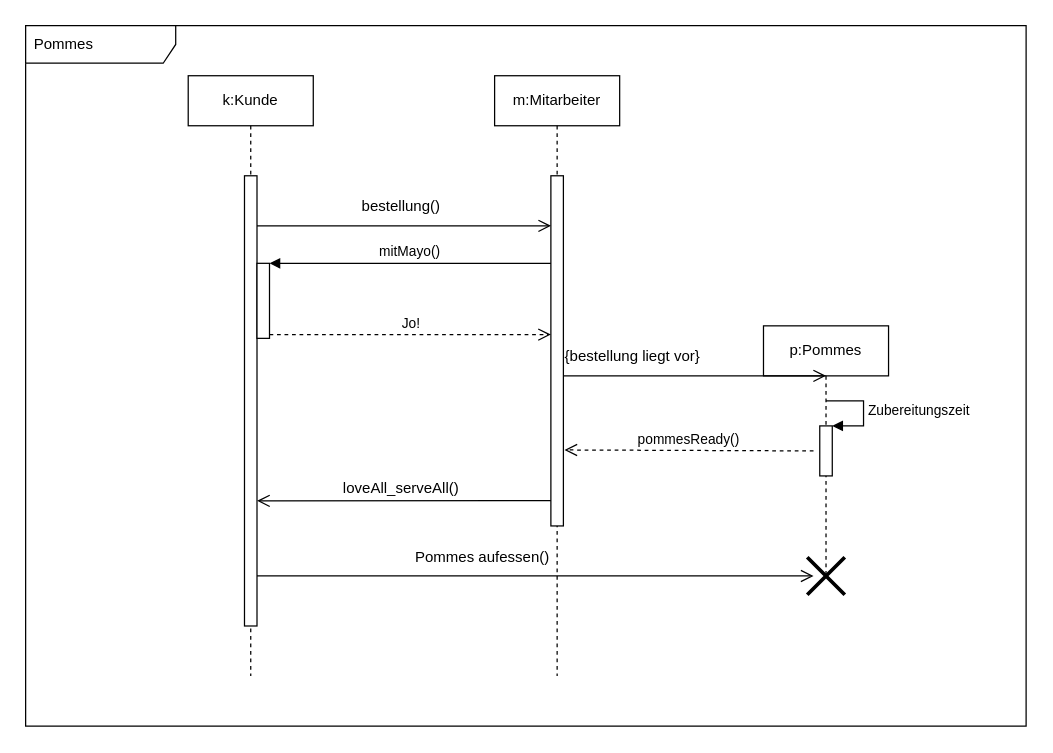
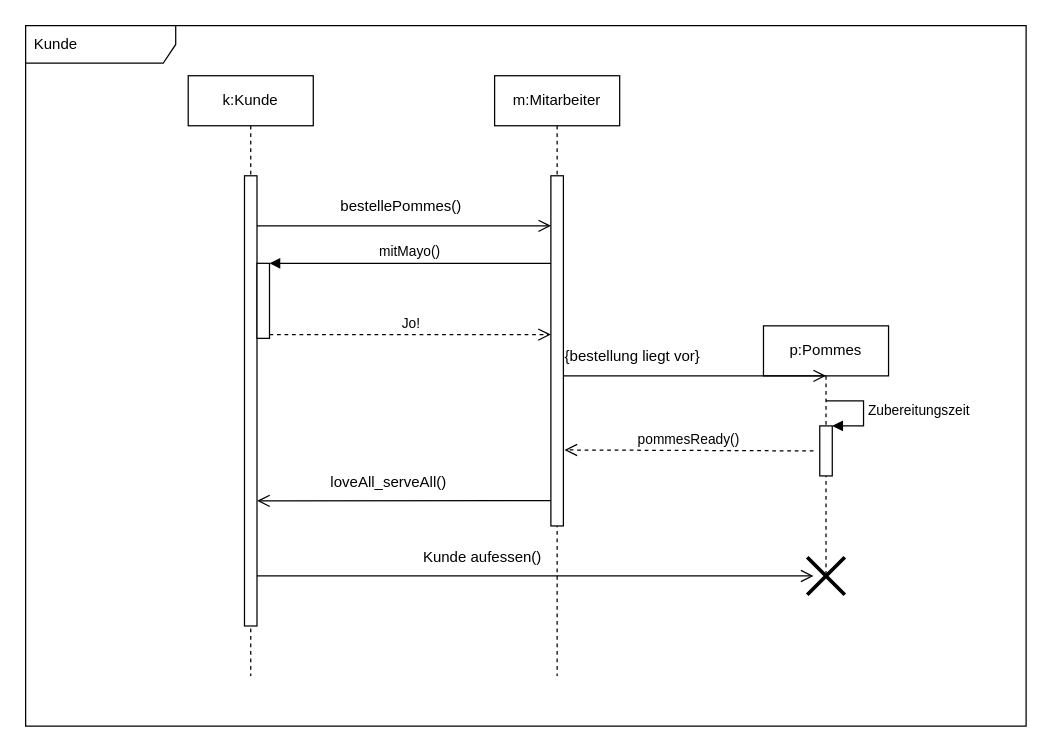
(60, 44) -> (55, 44)
(401, 207) -> (401, 207)
(401, 488) -> (388, 482)
(483, 557) -> (483, 557)
